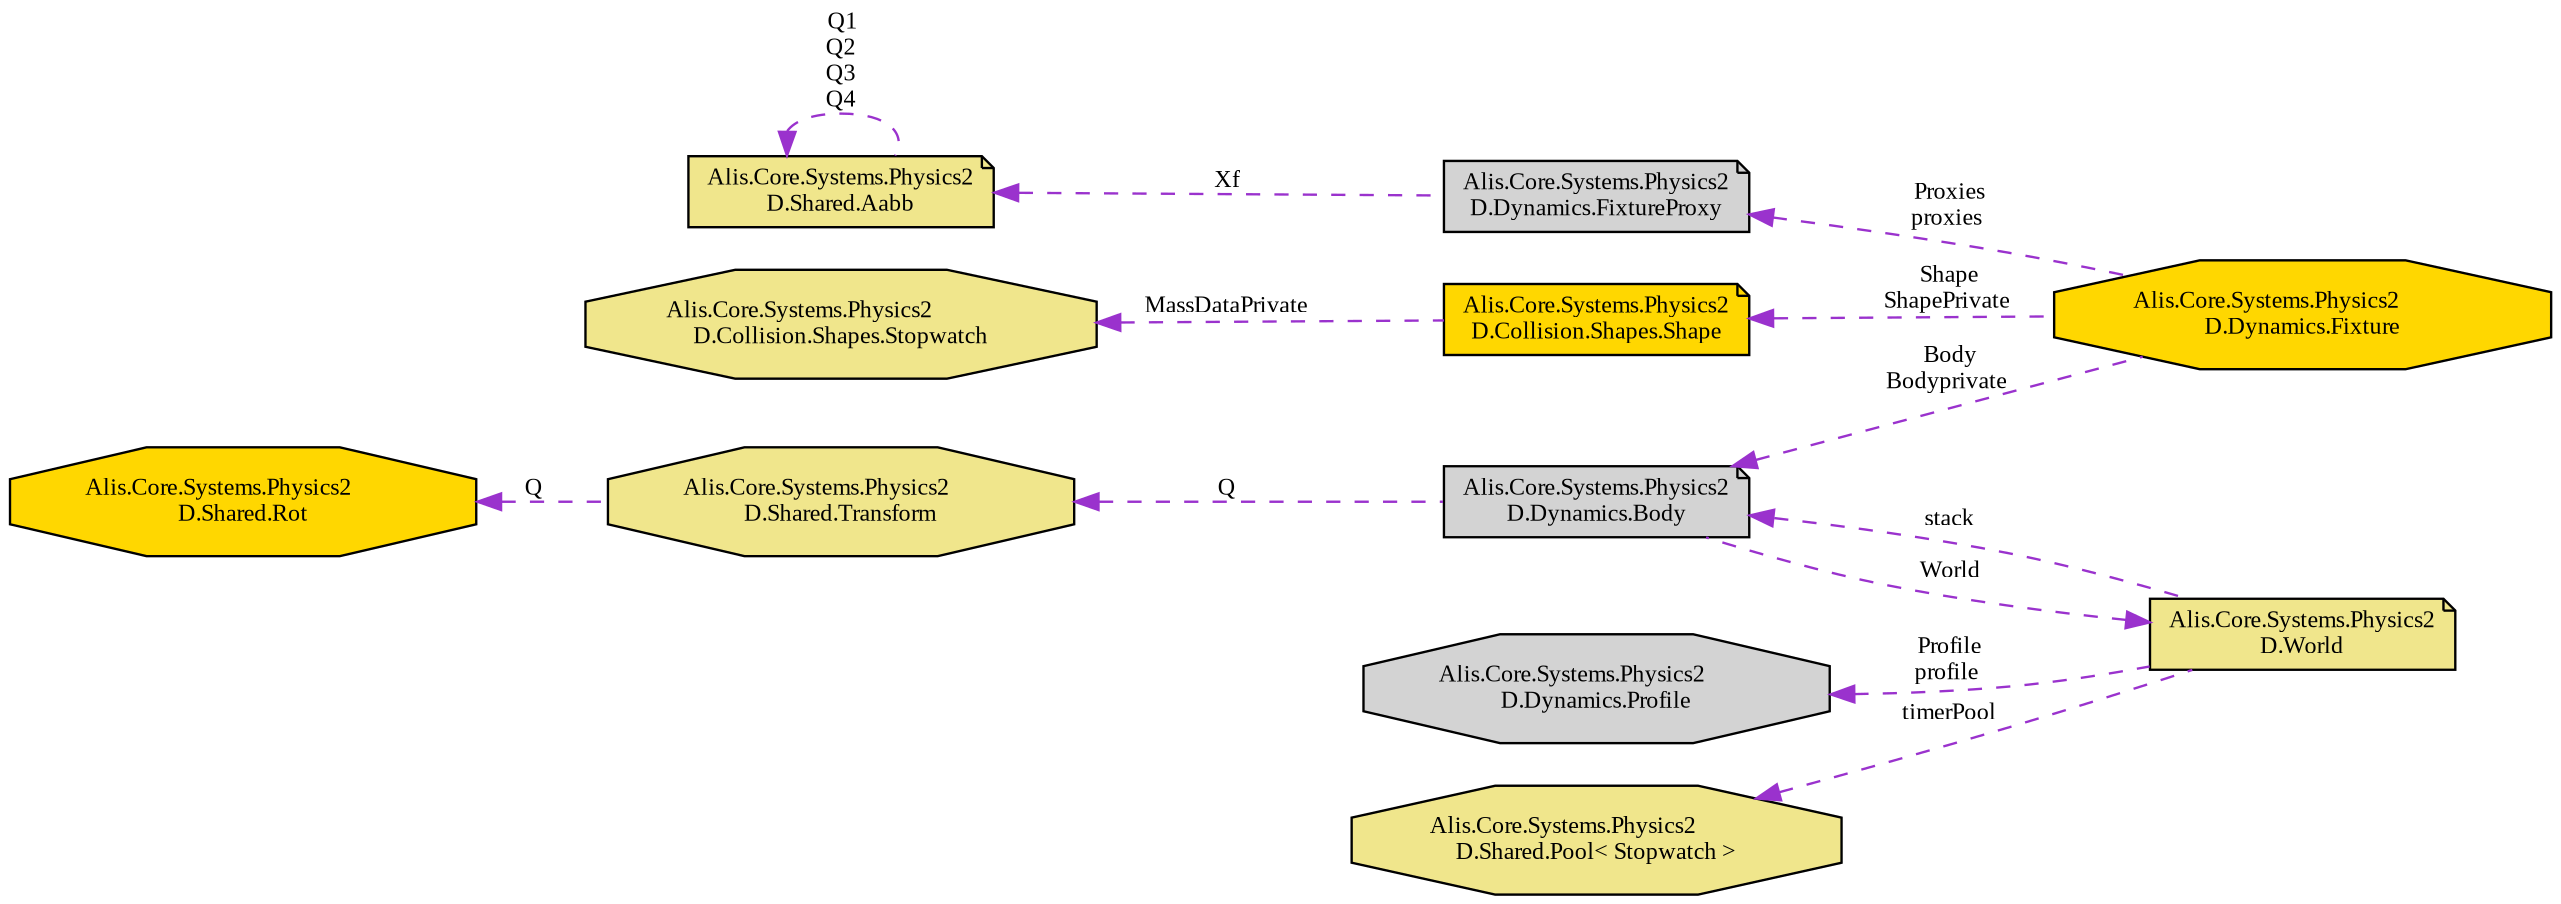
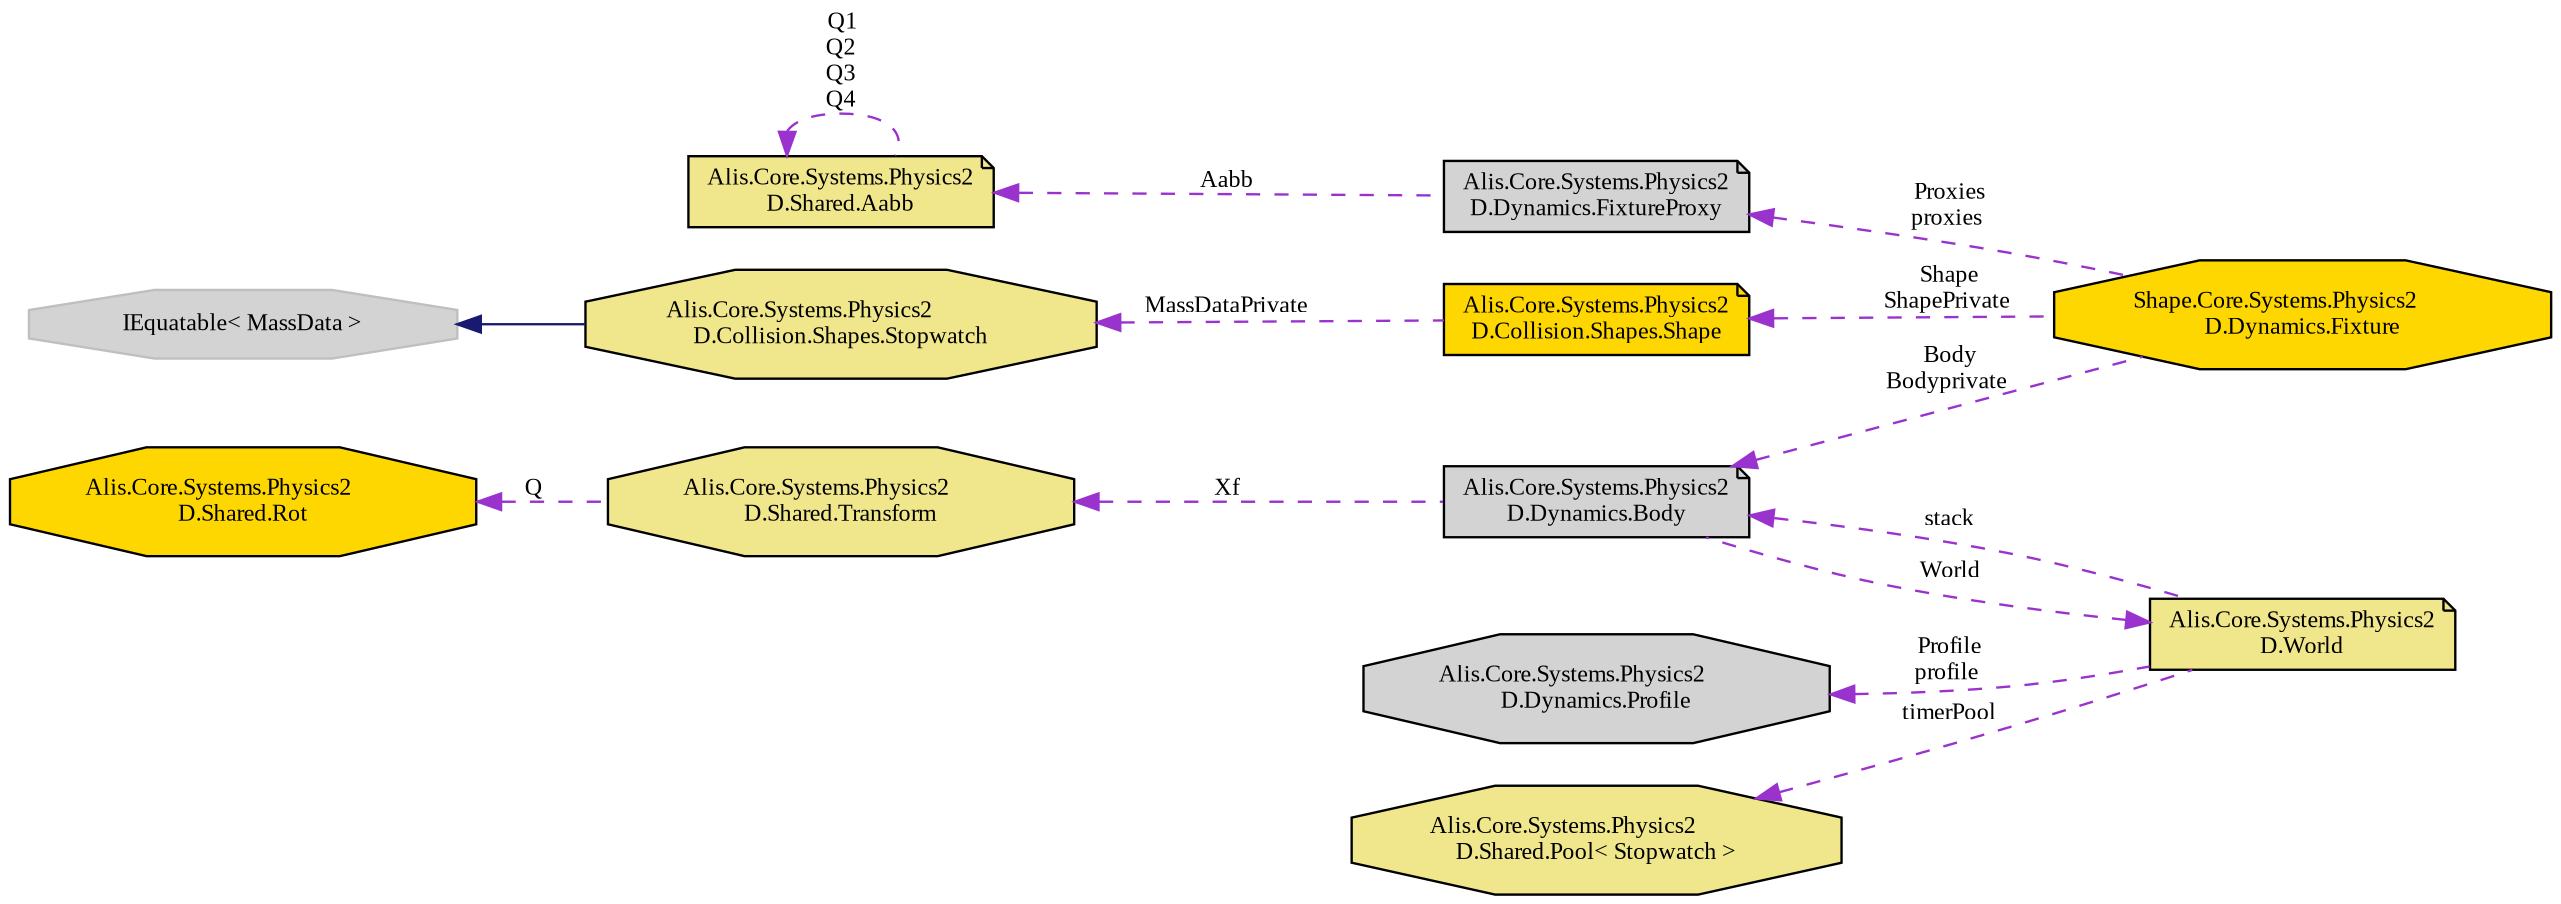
(1224, 181) -> (1224, 181)
(2303, 315) -> (2303, 315)
none -> (243, 324)
(1224, 489) -> (1224, 489)
